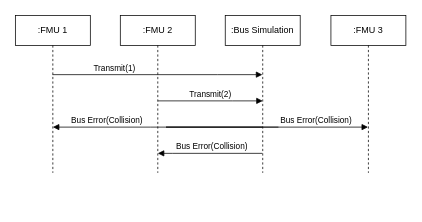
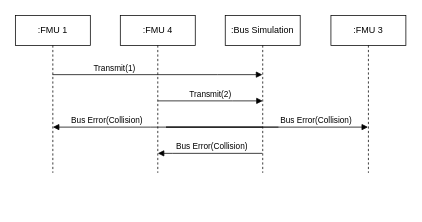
(158, 30) -> (158, 30)
